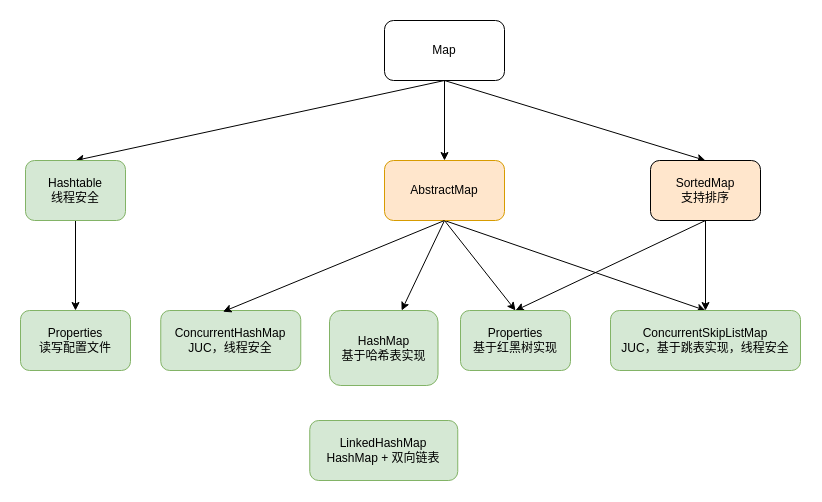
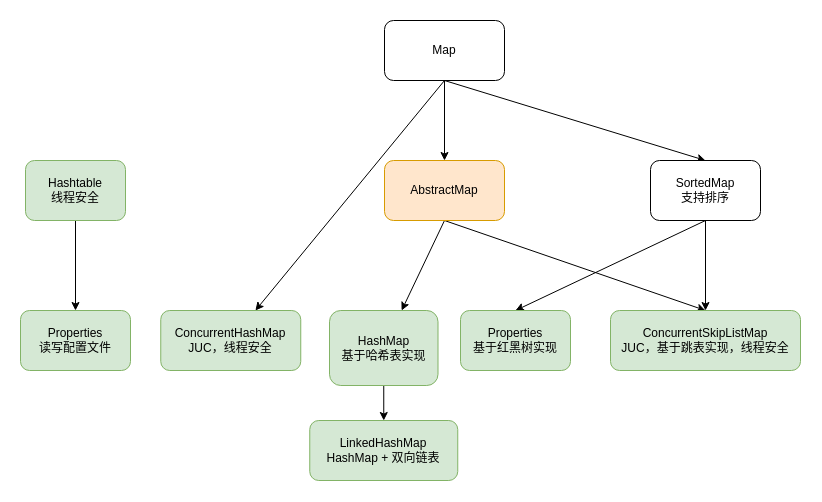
(262, 120) -> (351, 194)
(706, 191) -> (706, 191)
(358, 256) -> none
(479, 264) -> none
none -> (384, 400)
